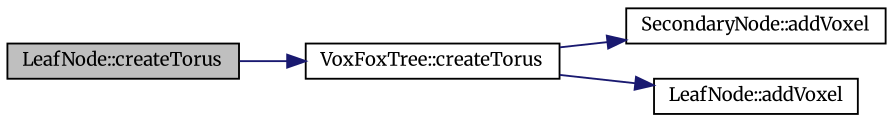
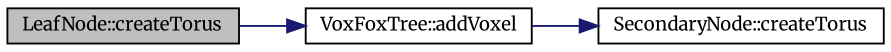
(756, 26) -> (741, 26)
(433, 61) -> (419, 26)
(756, 96) -> none
